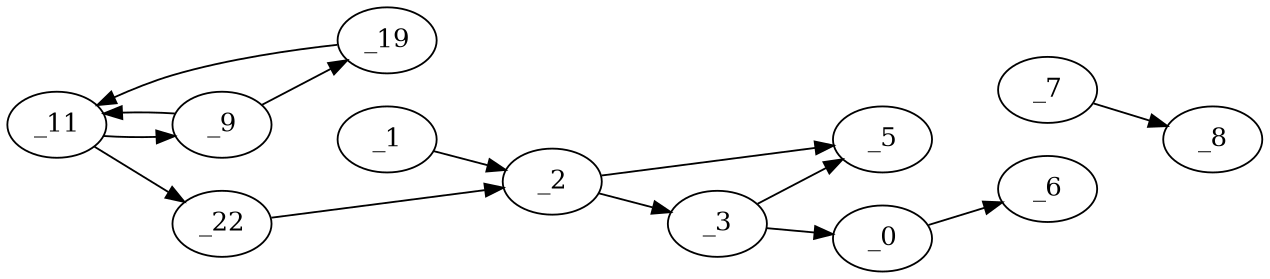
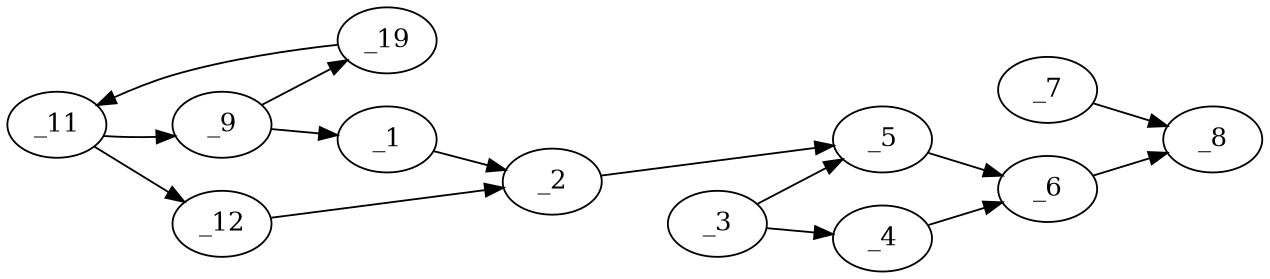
(149, 112) -> (295, 131)
none -> (956, 162)
none -> (1122, 167)
(626, 200) -> none
(222, 224) -> (222, 224)
(883, 239) -> (883, 239)
